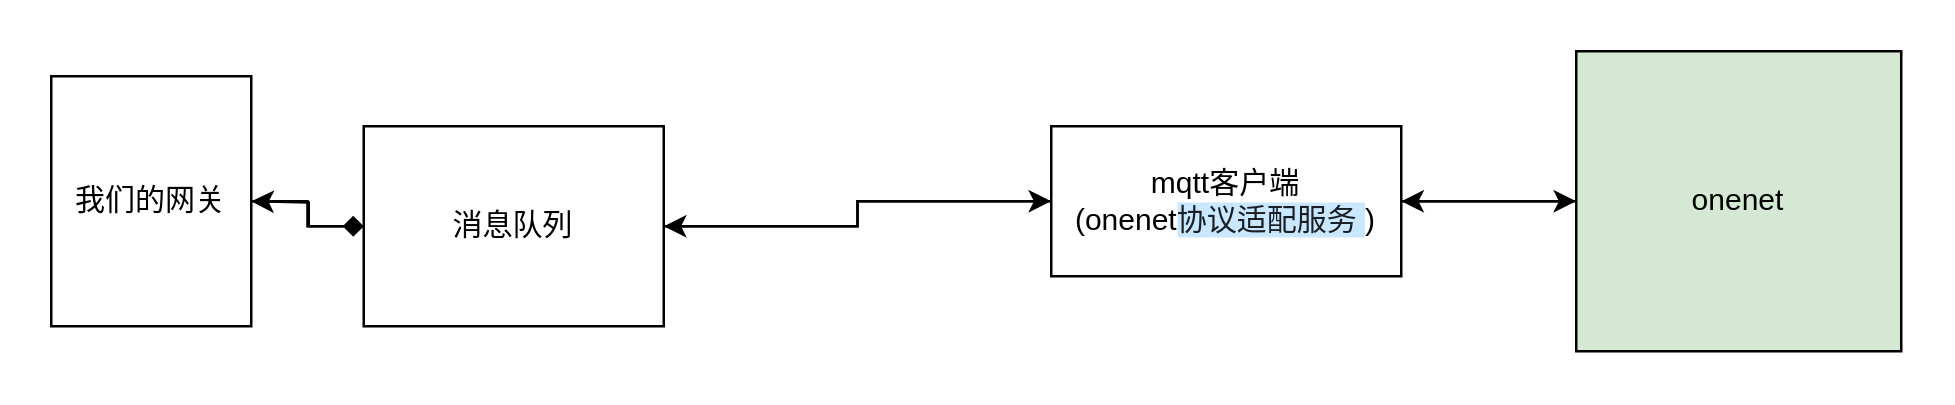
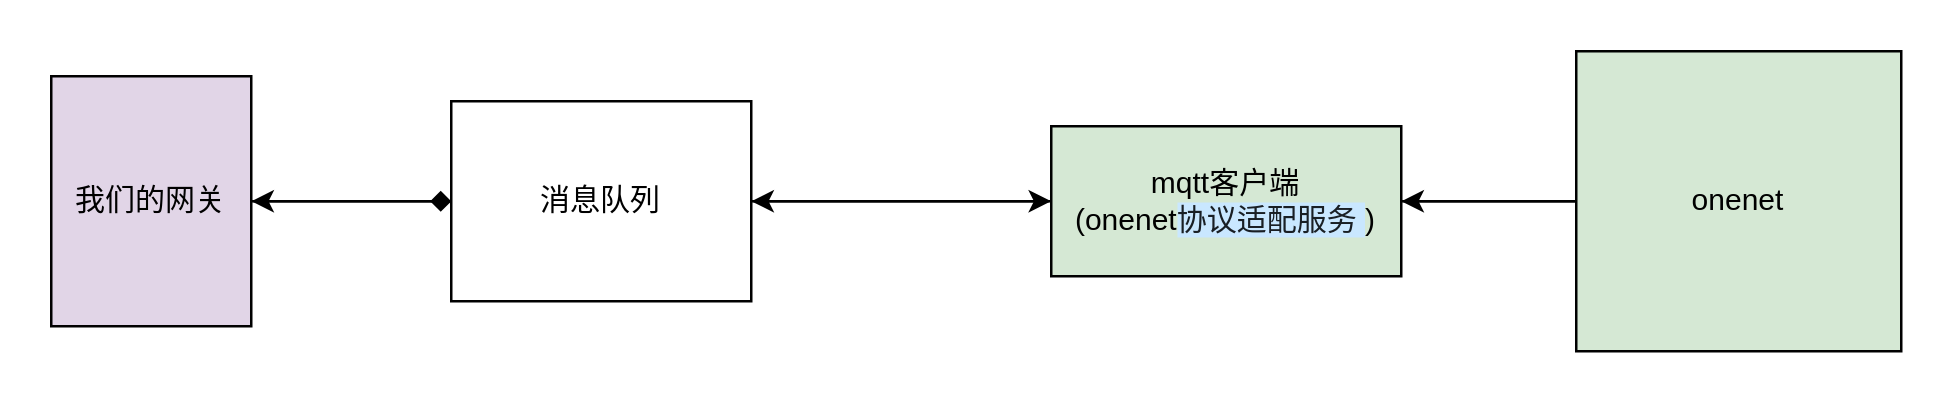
(151, 201) -> (151, 201)
(1226, 201) -> (1226, 201)
(1401, 201) -> (1401, 201)
(514, 226) -> (601, 201)
